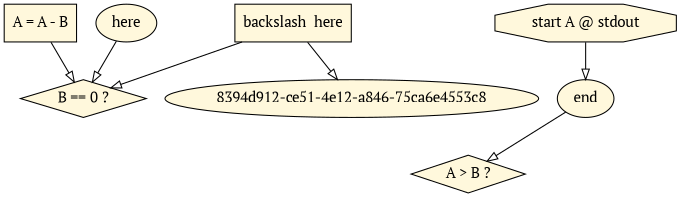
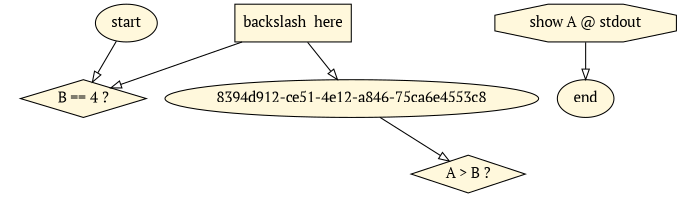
(40, 23) -> none
(126, 23) -> (126, 23)
(586, 23) -> (586, 23)
(83, 99) -> (83, 99)
(531, 134) -> (410, 136)
